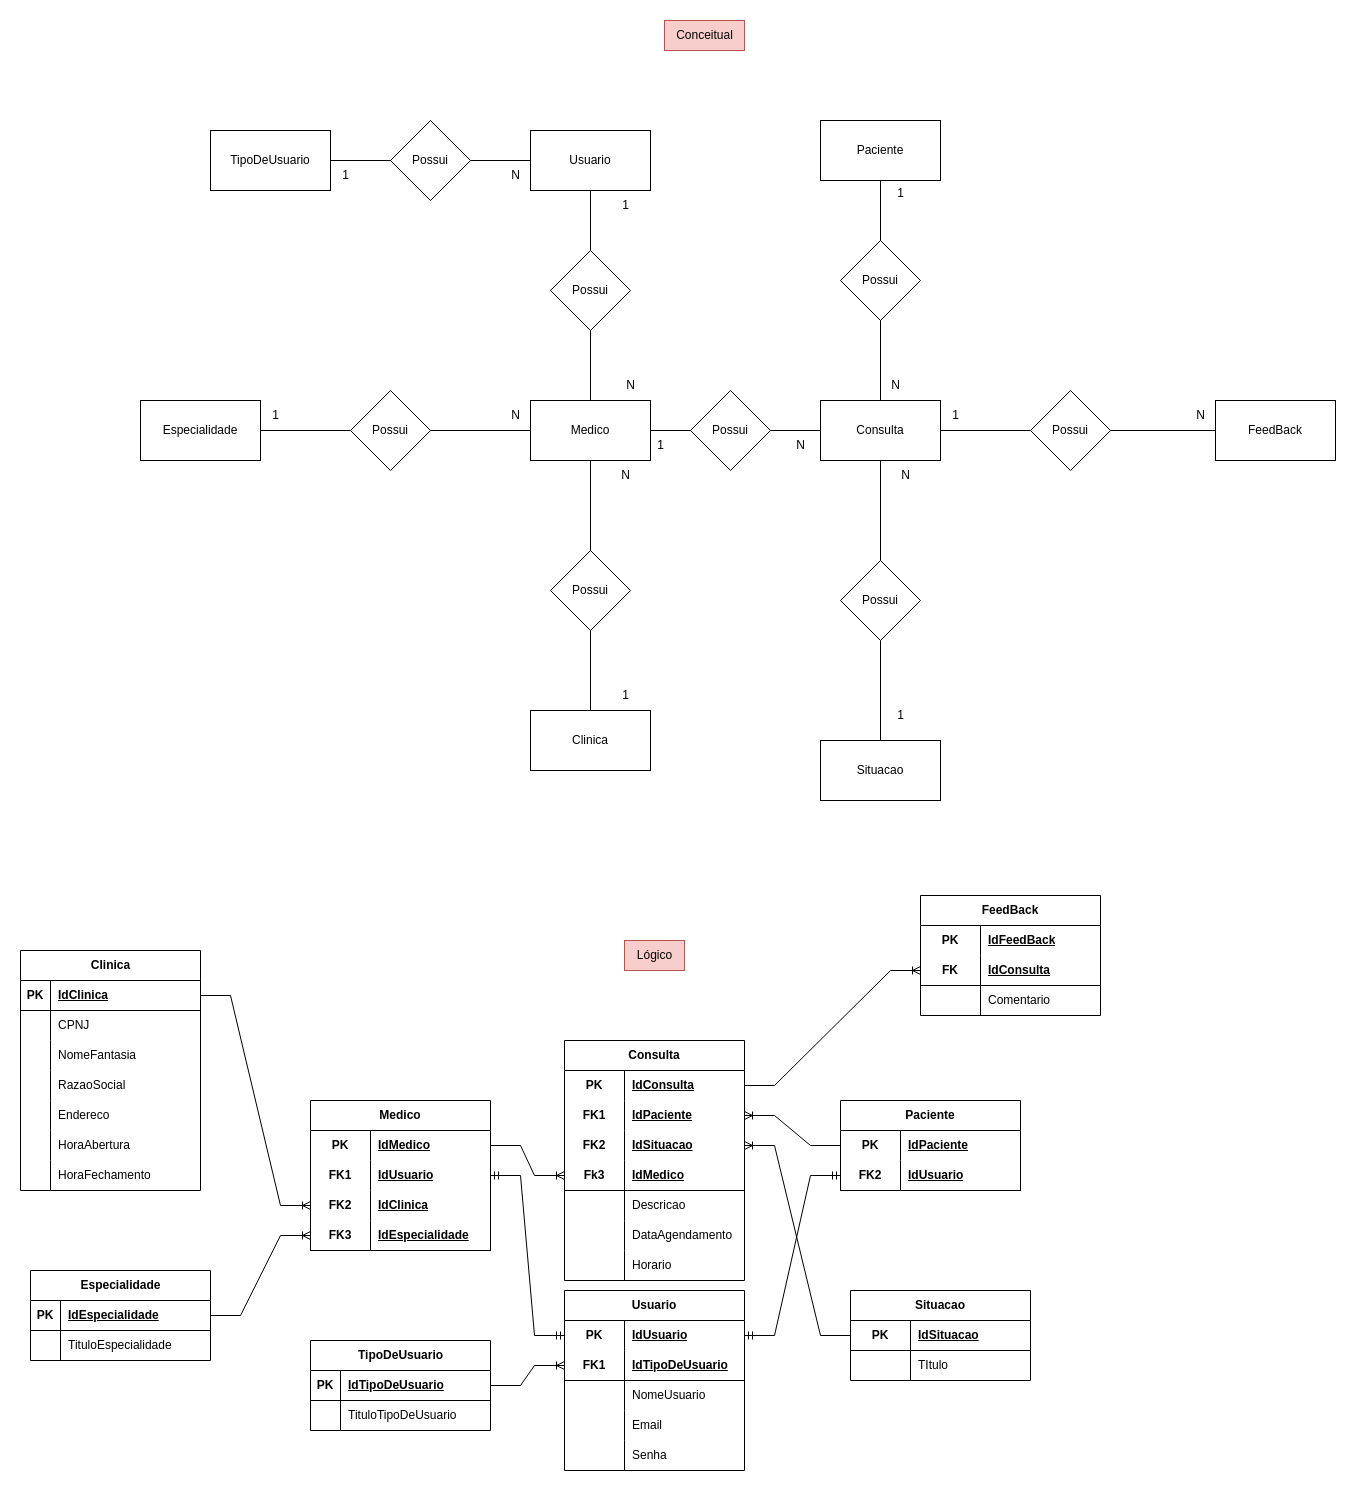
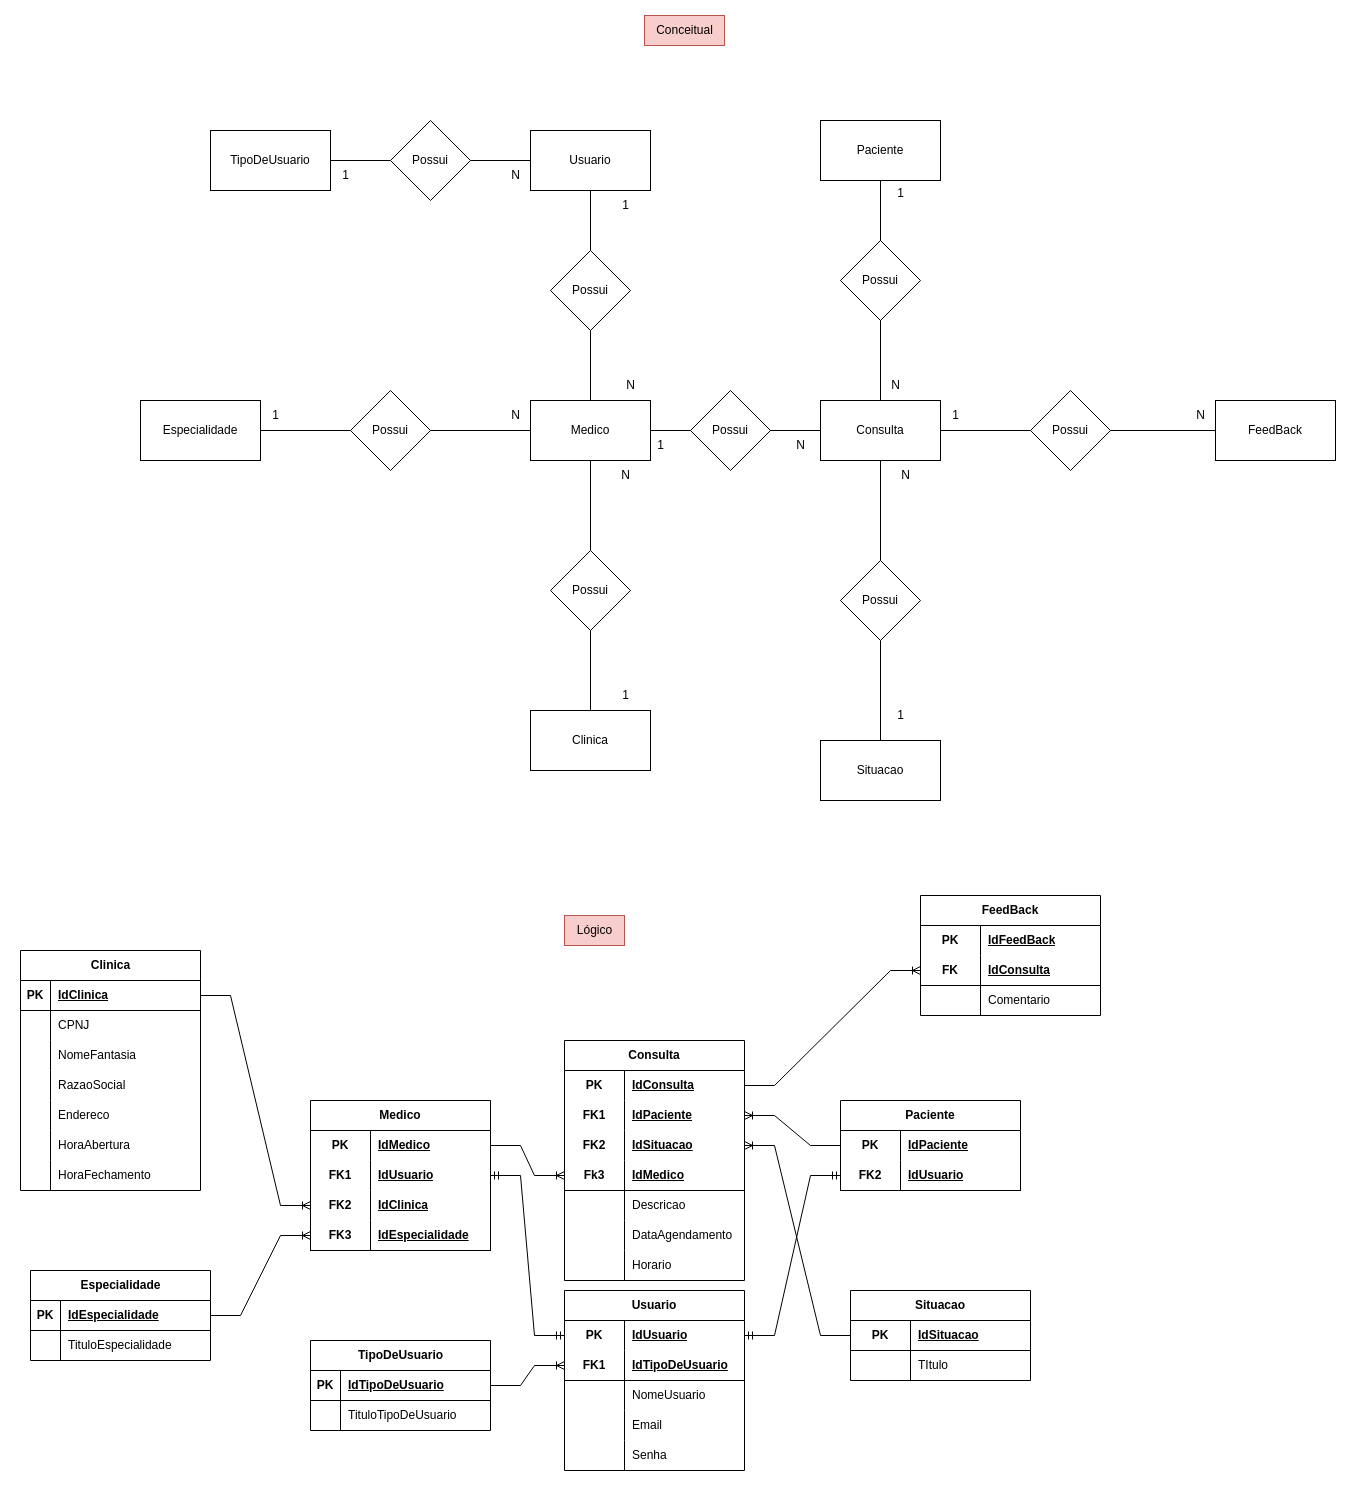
(705, 36) -> (685, 31)
(655, 956) -> (595, 931)
